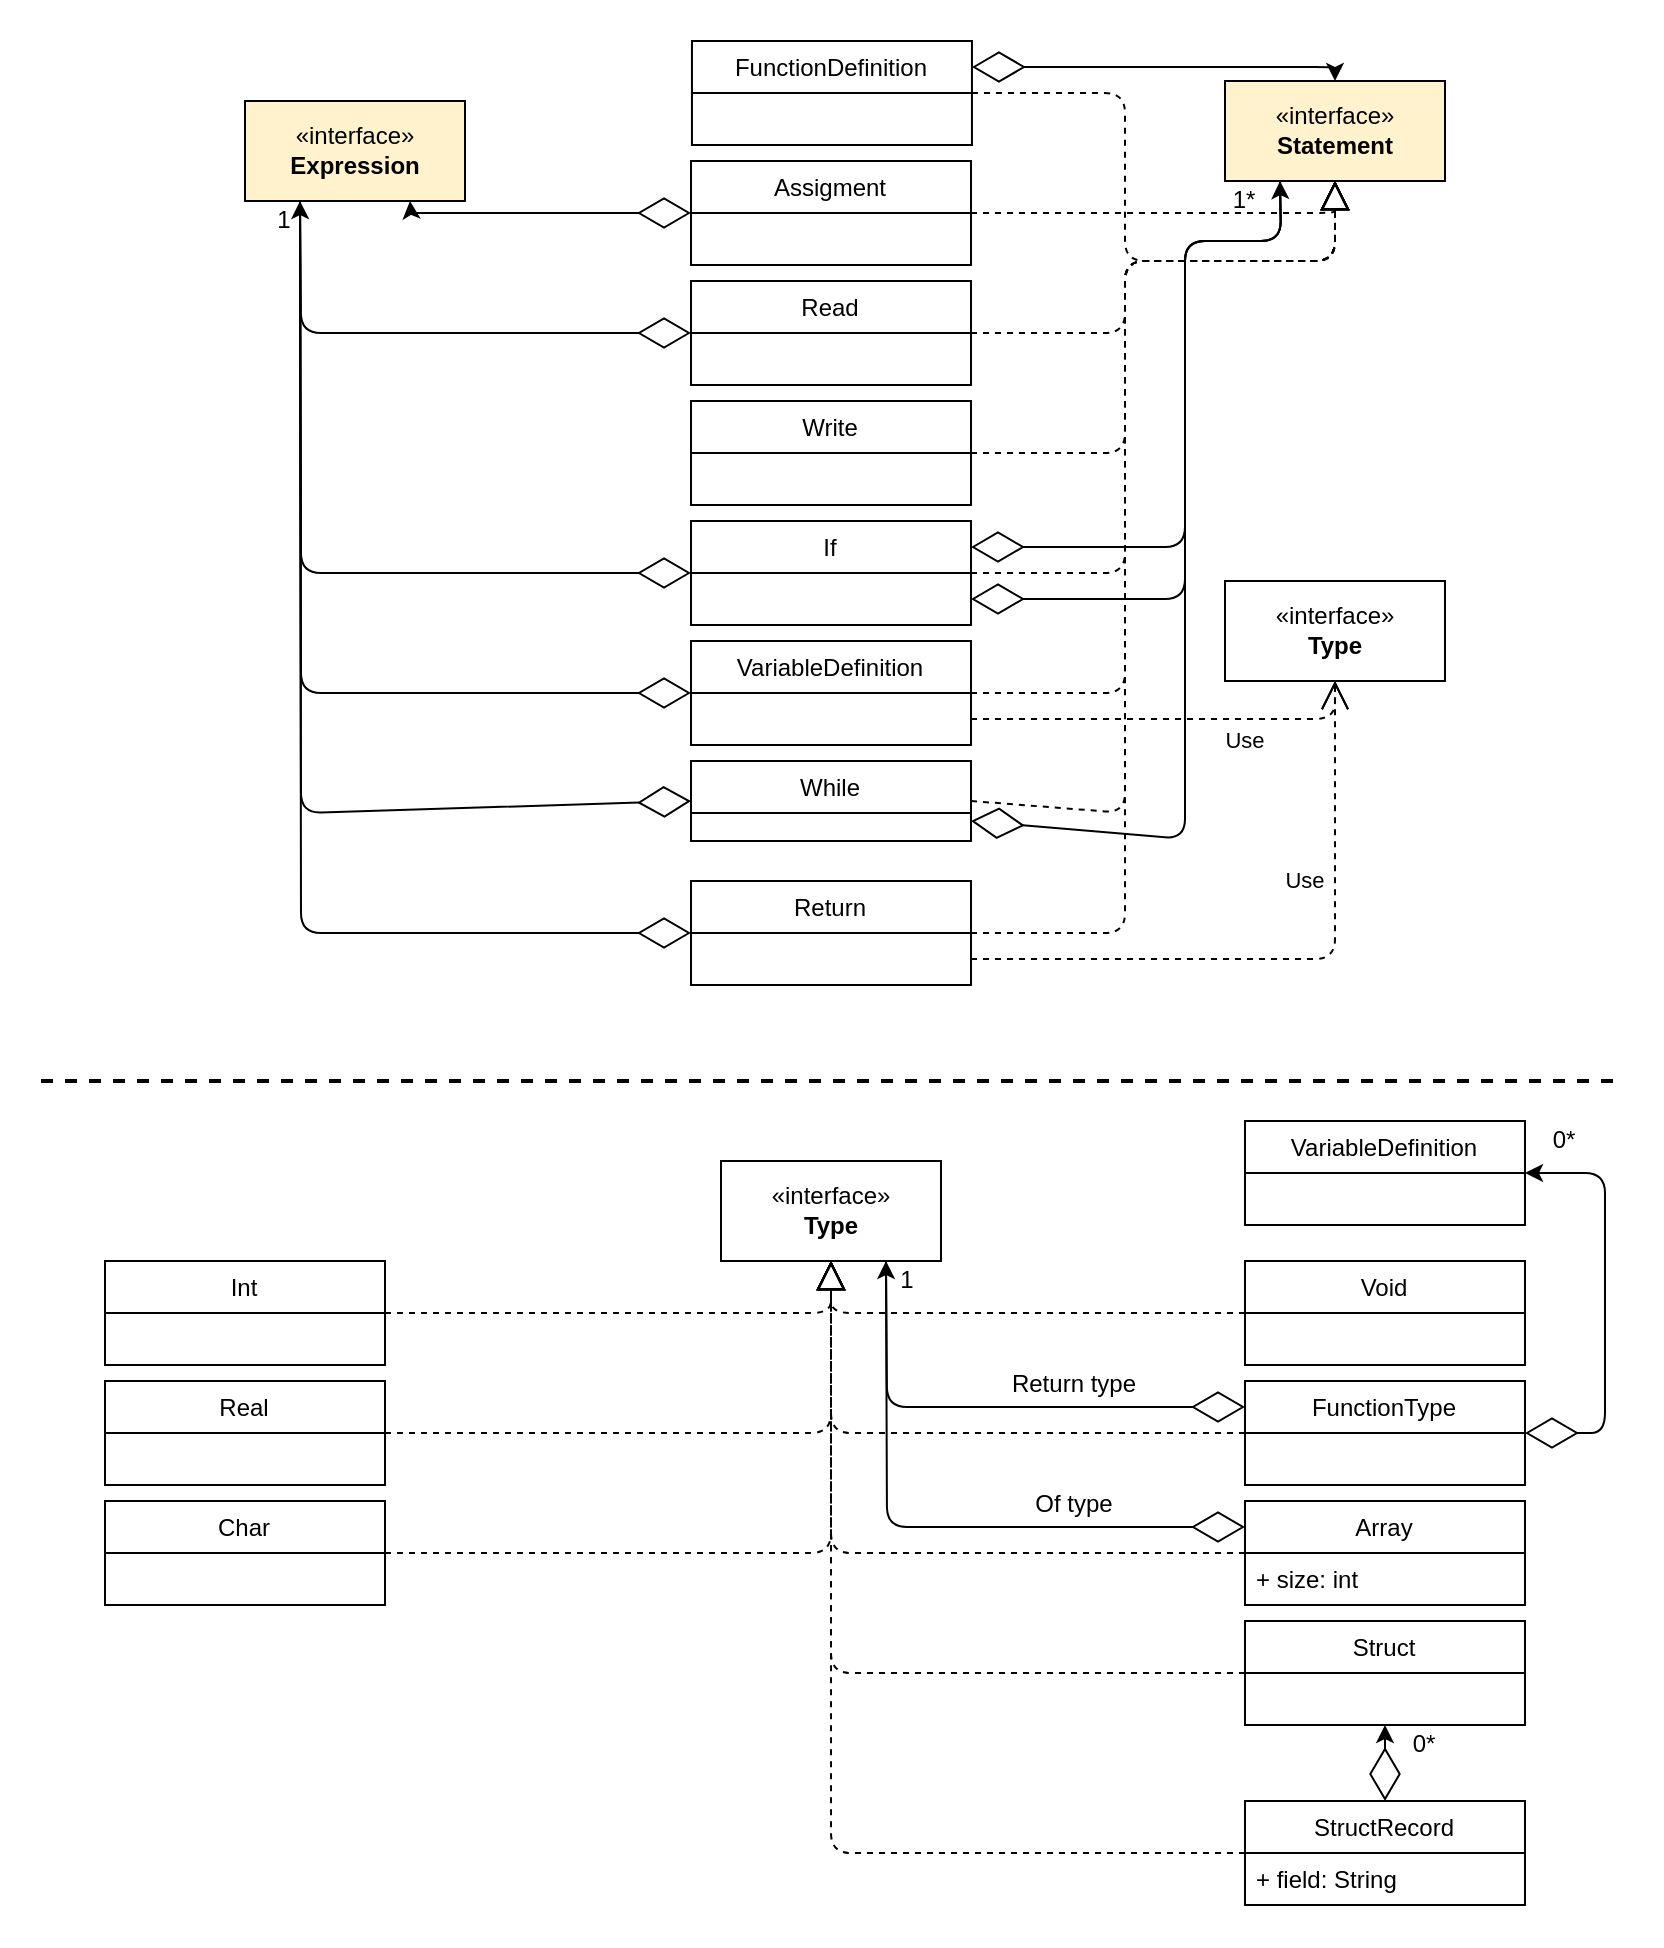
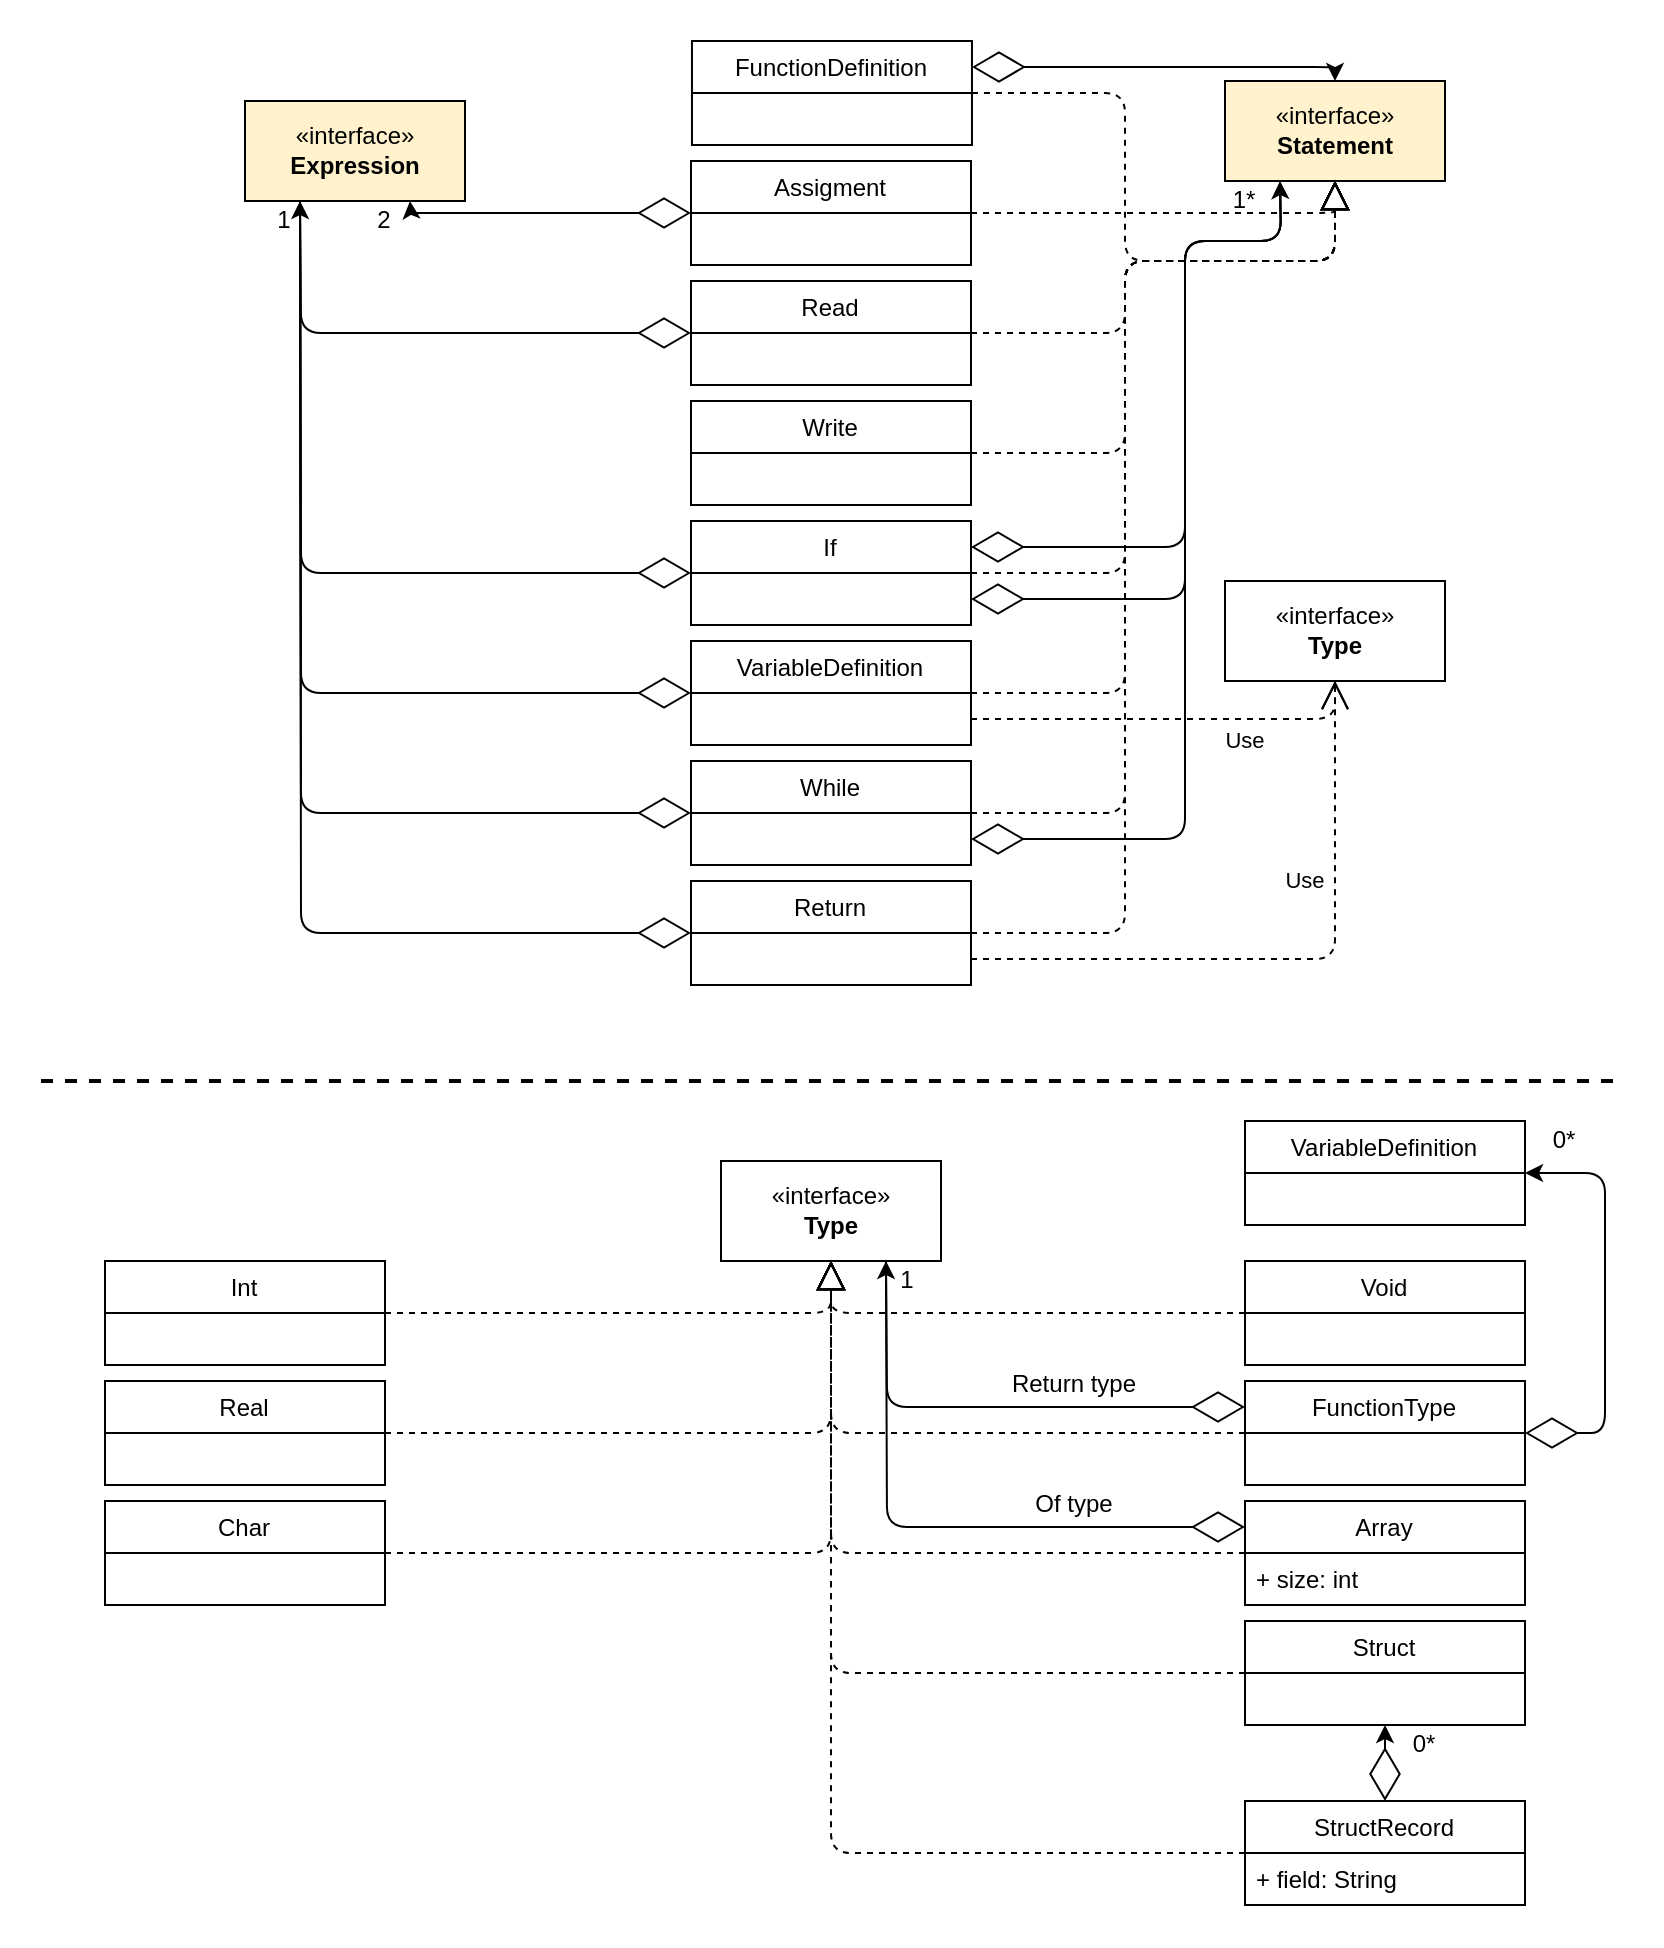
none -> (385, 221)
(831, 801) -> (831, 813)
